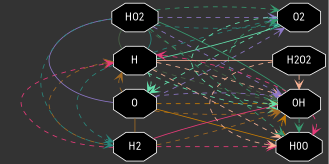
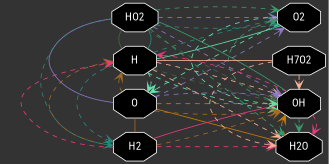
(299, 61) -> (299, 61)
(299, 147) -> (299, 147)
